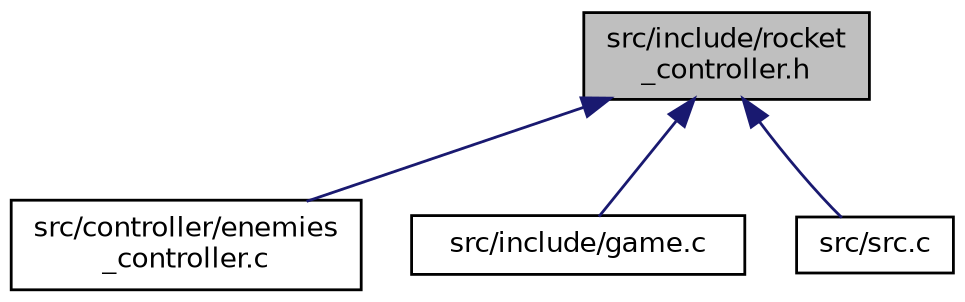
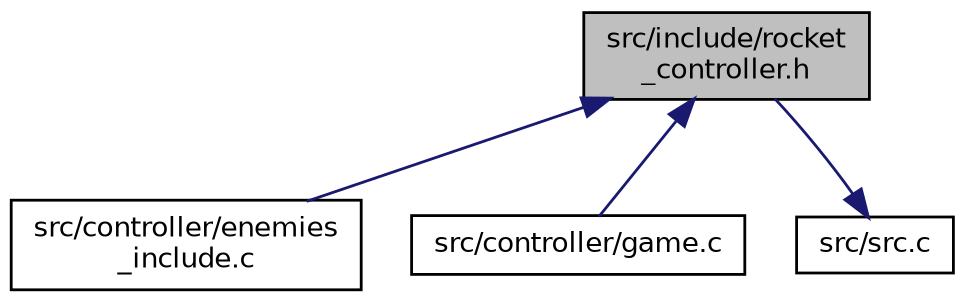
(799, 171) -> (815, 145)
(186, 245) -> (186, 245)
(578, 245) -> (578, 245)
